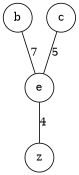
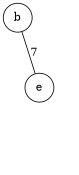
(61, 18) -> none
(39, 158) -> none
